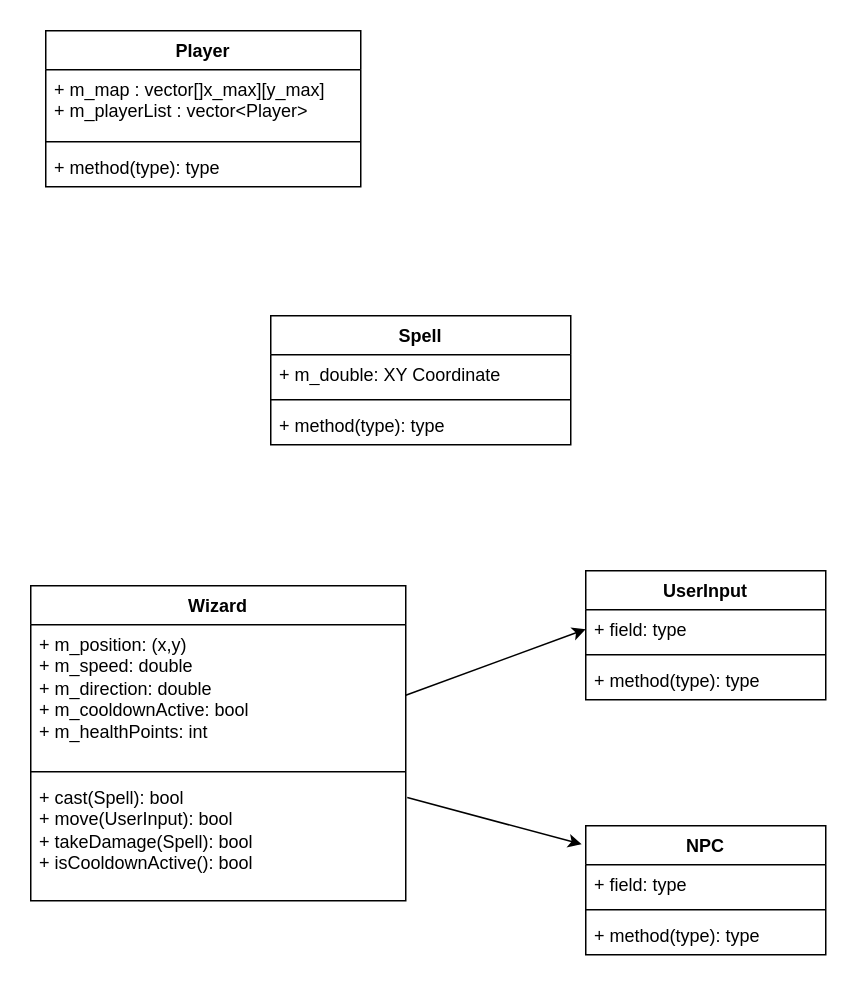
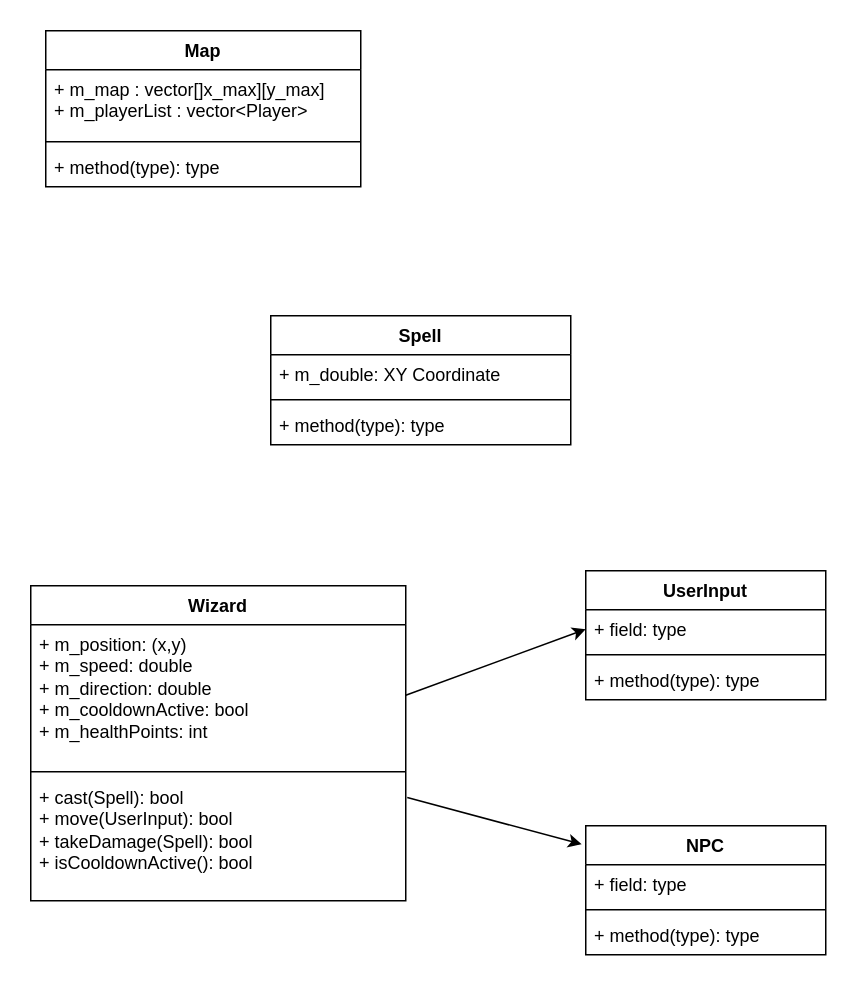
(203, 52) -> (203, 52)
